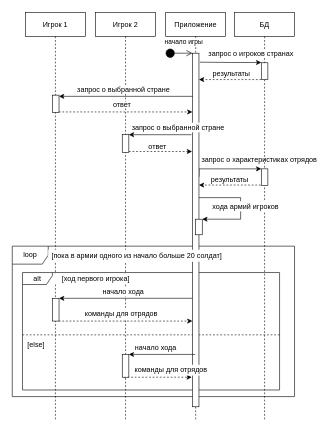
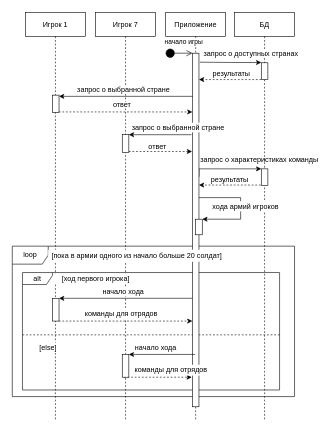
(126, 24) -> (126, 24)
(251, 54) -> (251, 54)
(260, 160) -> (260, 160)
(36, 345) -> (48, 348)
